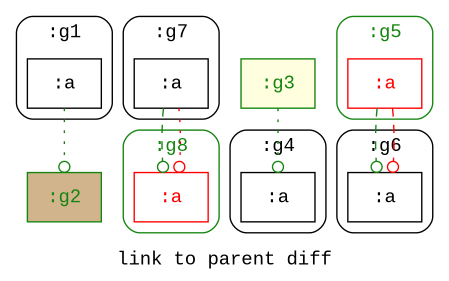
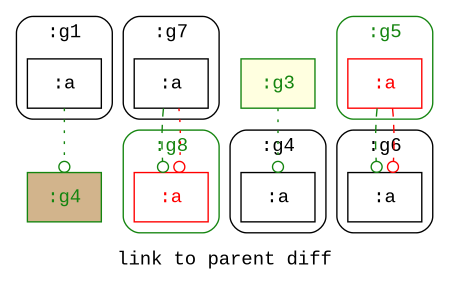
(64, 197) -> (64, 197)
